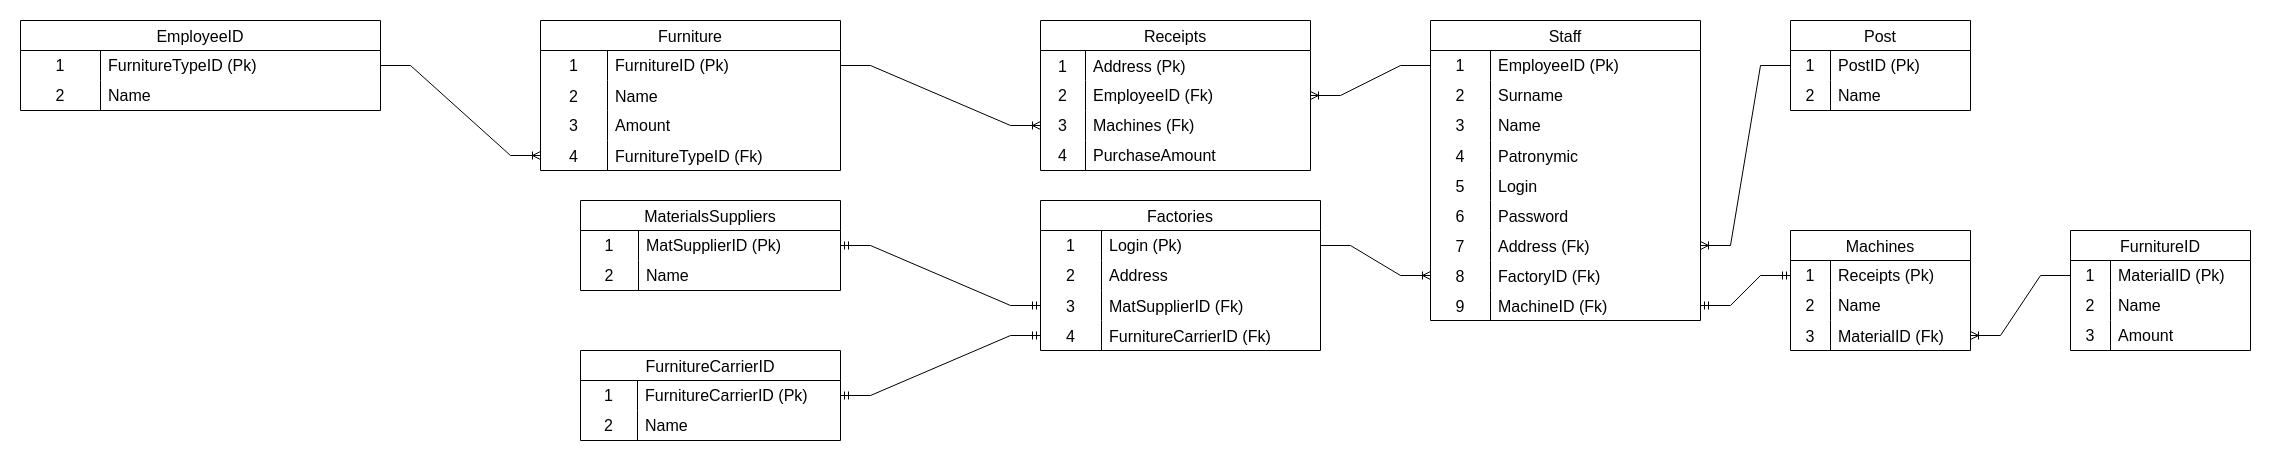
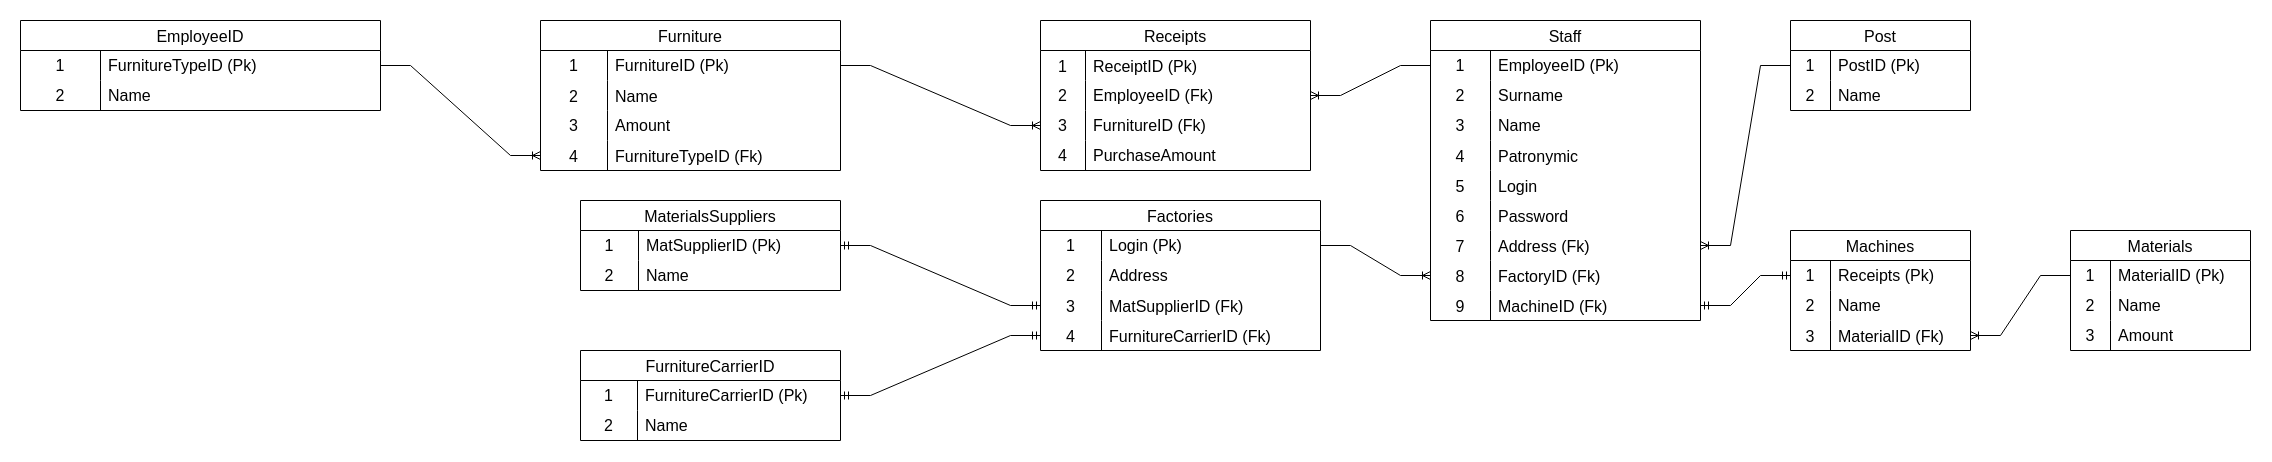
(1145, 67) -> (1152, 67)
(1148, 126) -> (1161, 126)
(2160, 247) -> (2160, 247)
